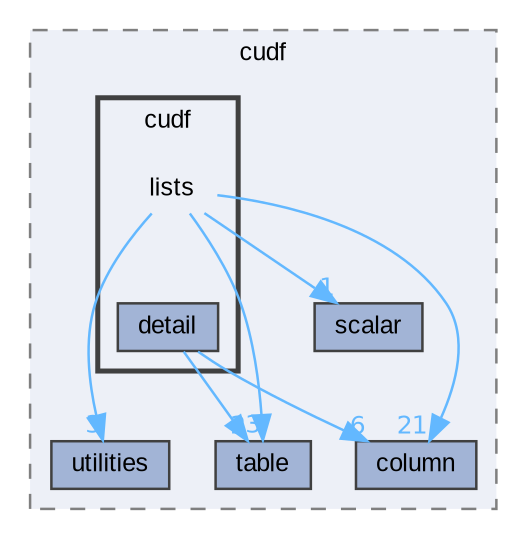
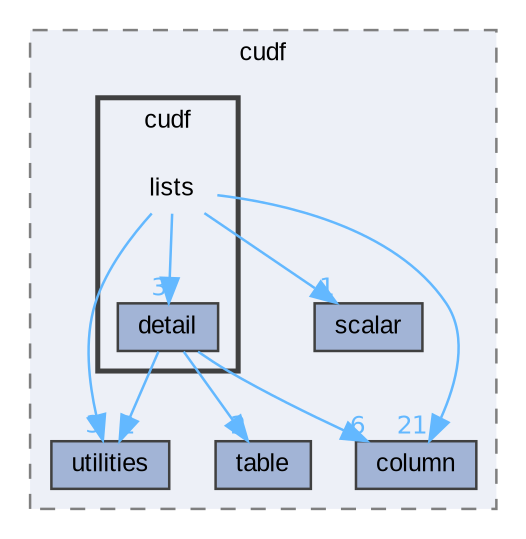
(222, 264) -> (171, 246)
none -> (143, 386)
